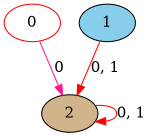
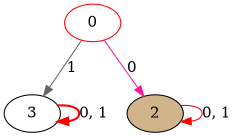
(107, 23) -> none
none -> (32, 114)
